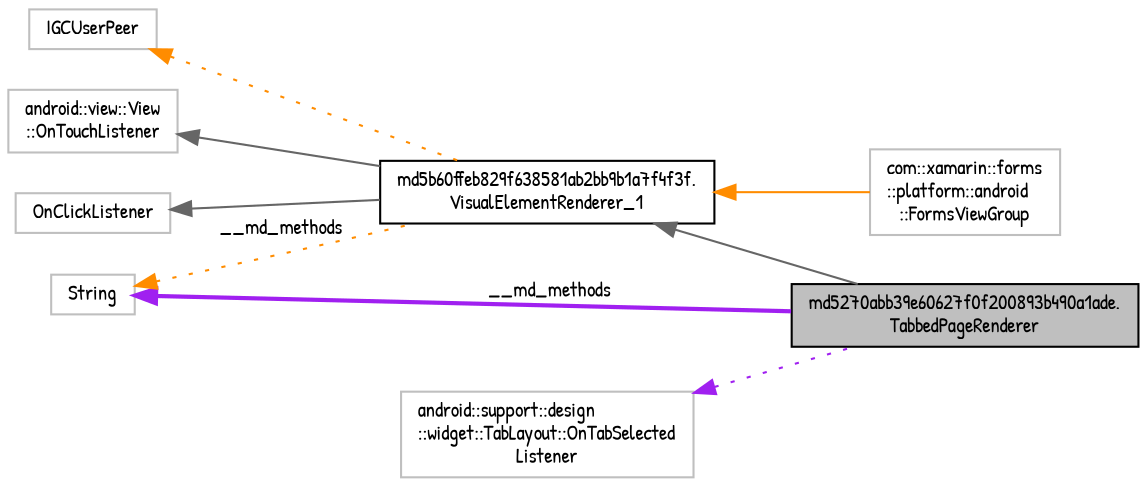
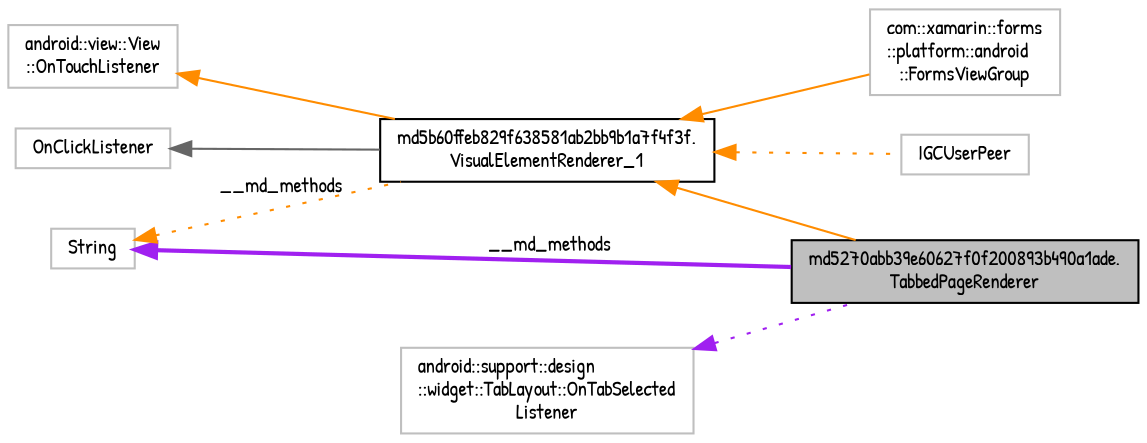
(314, 109) -> (818, 153)
(289, 152) -> (297, 98)
(766, 257) -> (766, 214)
